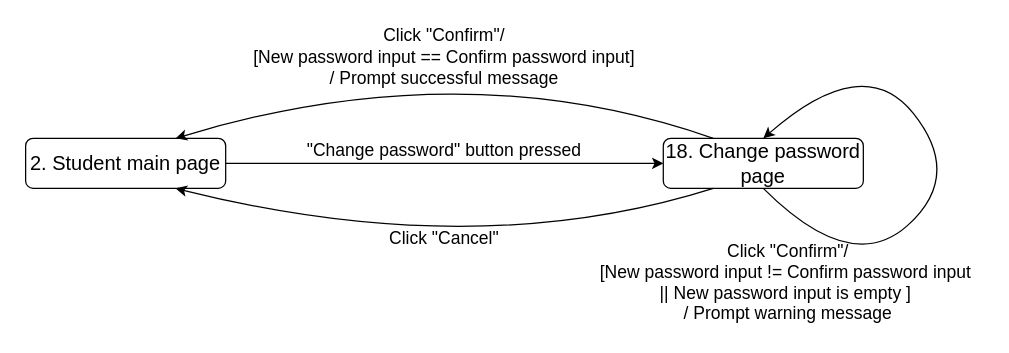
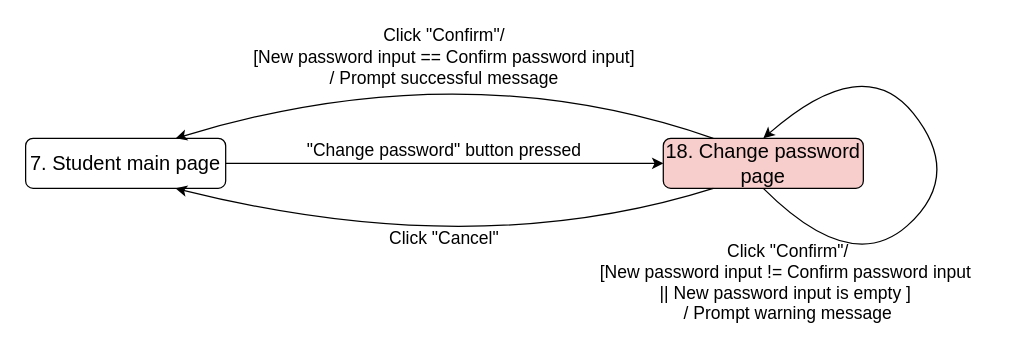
(126, 163) -> (126, 163)
(763, 163) -> (763, 163)
